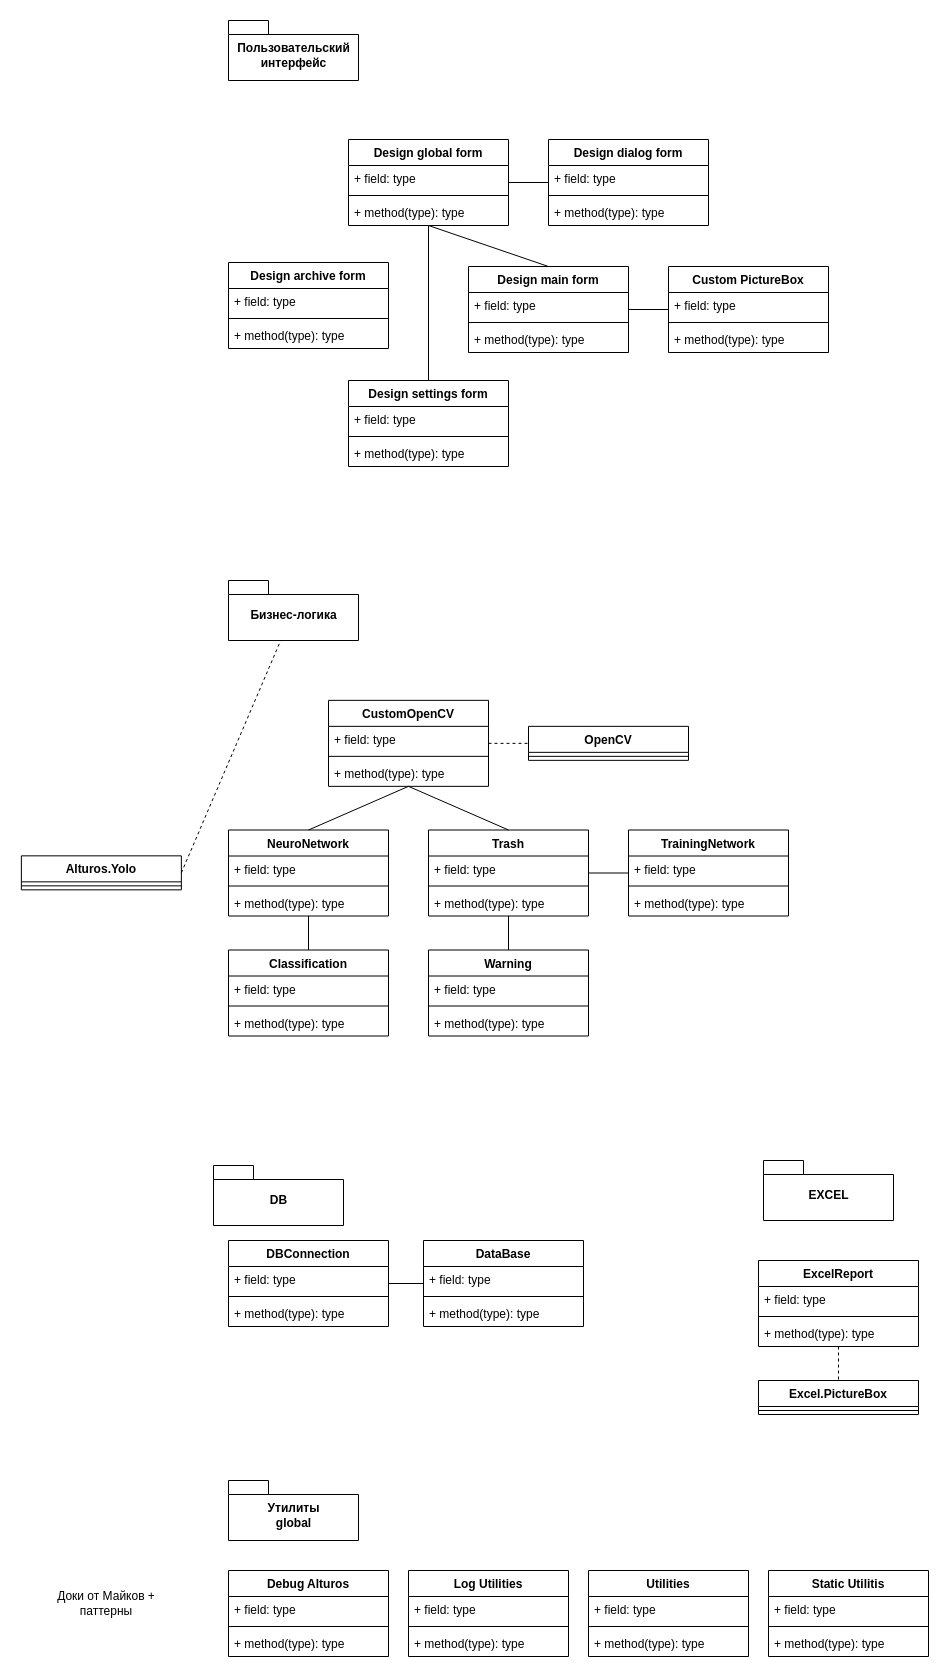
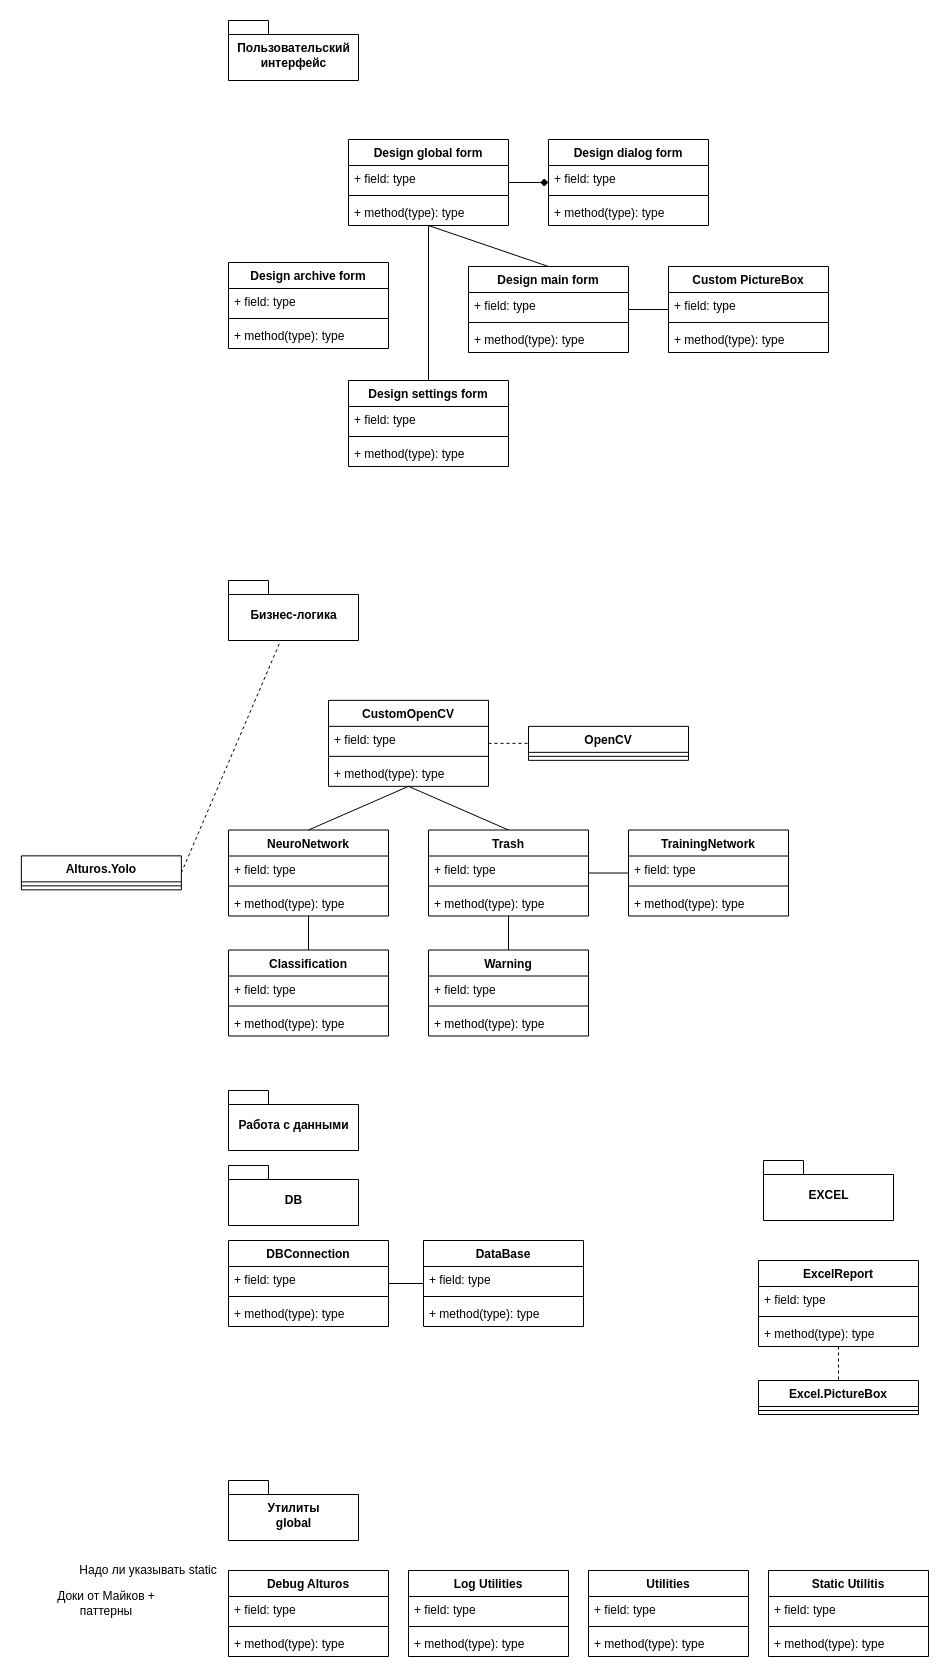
(543, 183) -> (540, 183)
none -> (294, 1121)
(279, 1196) -> (294, 1196)
none -> (149, 1571)
